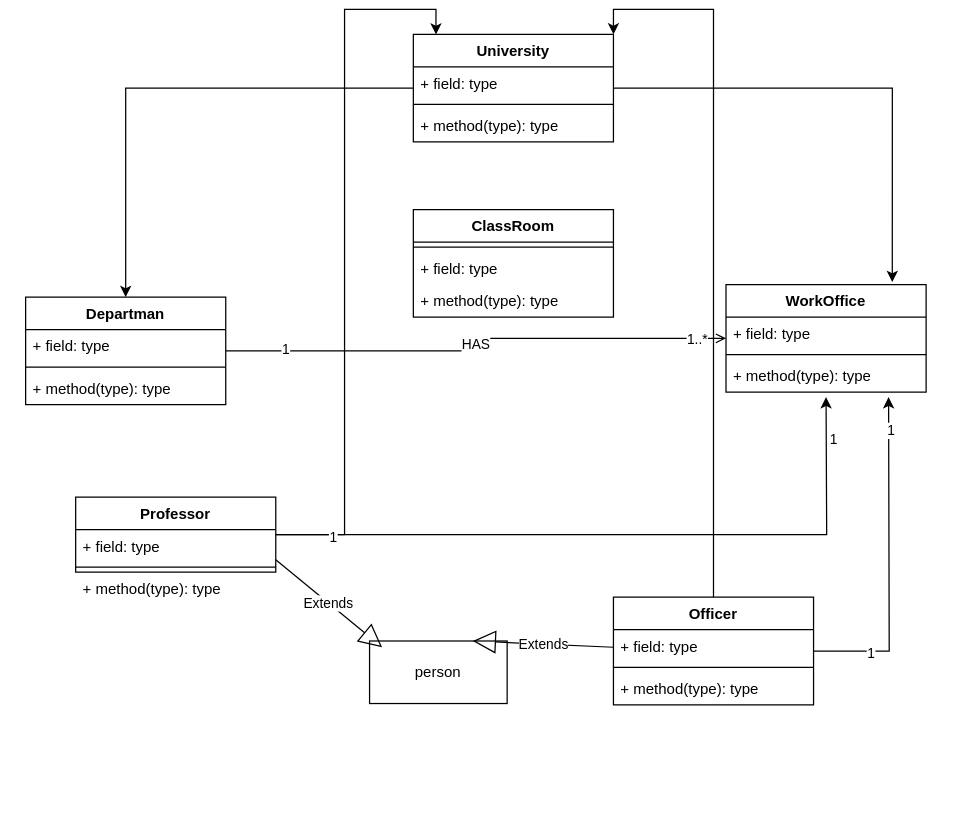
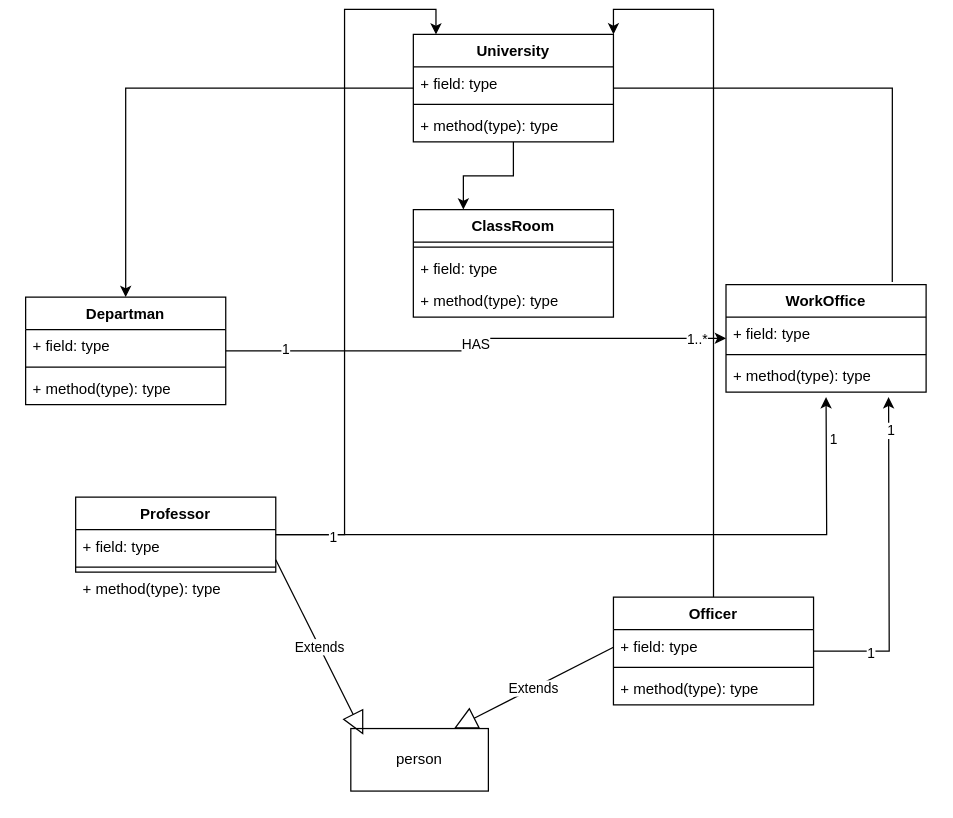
none -> (491, 176)
(892, 272) -> (892, 275)
(718, 338) -> (716, 338)
(438, 672) -> (419, 759)
